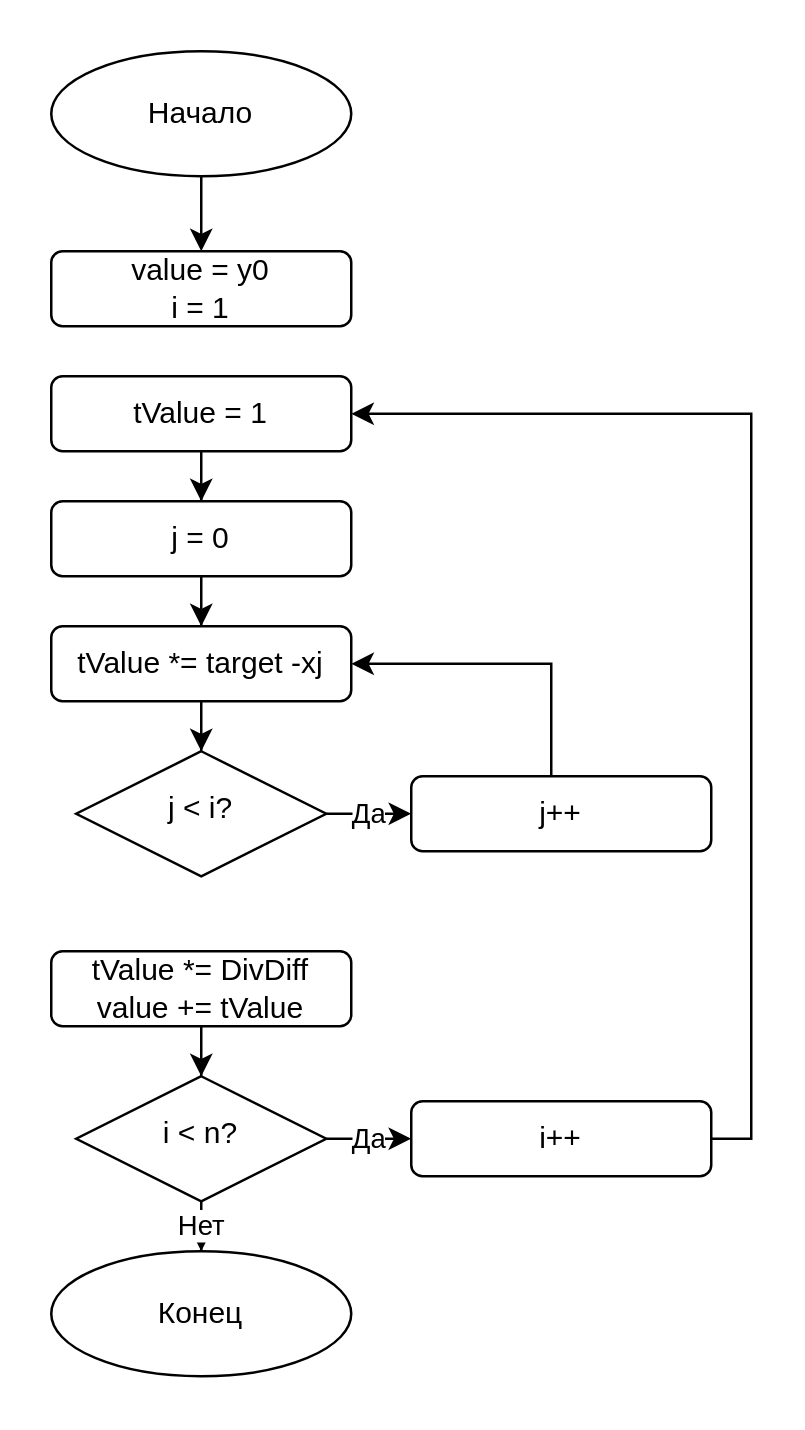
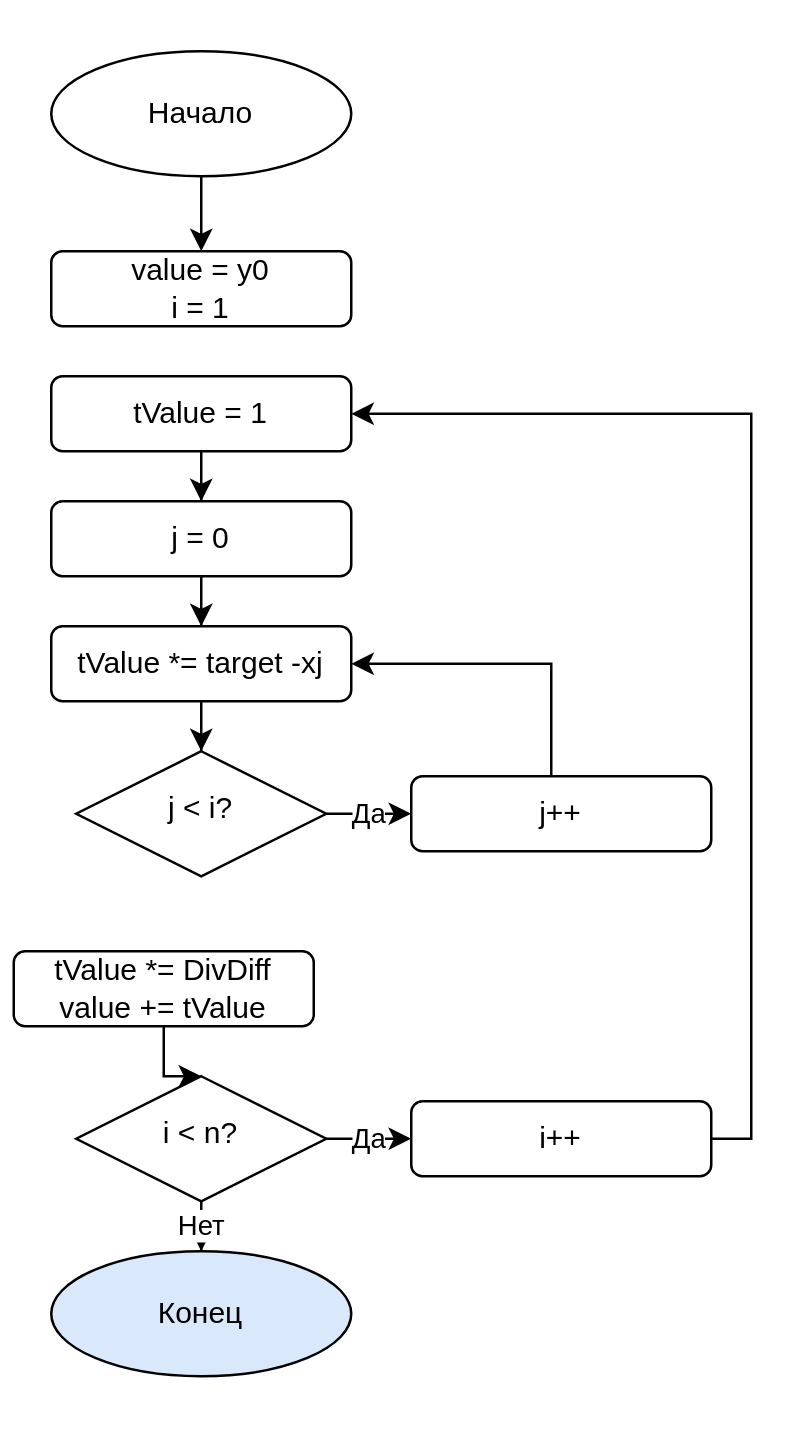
(201, 989) -> (164, 989)
(201, 1314) -> (201, 1314)
